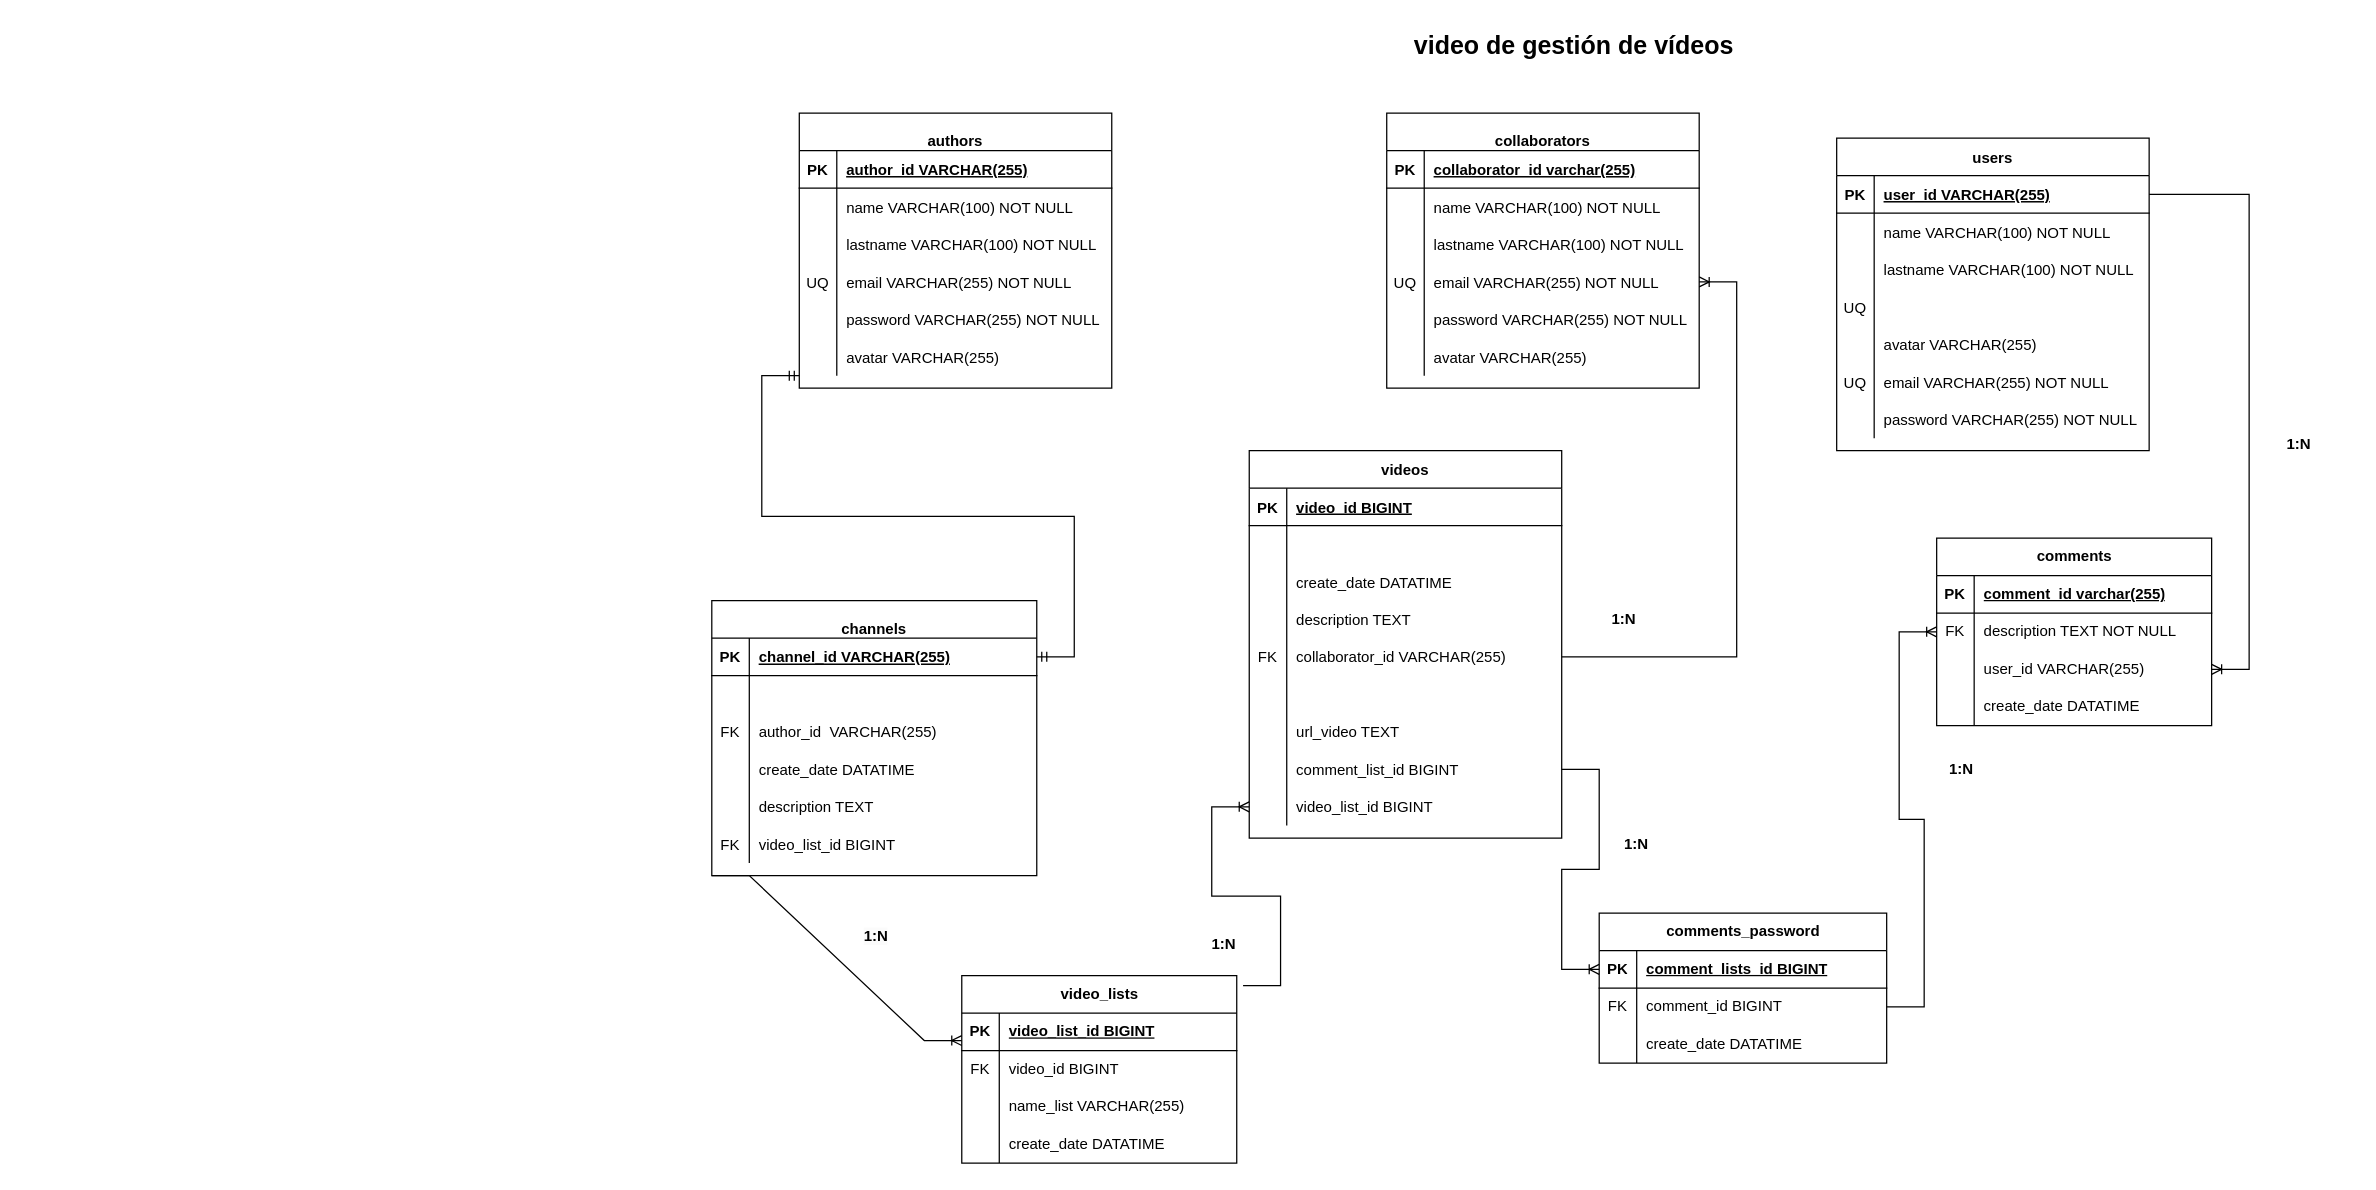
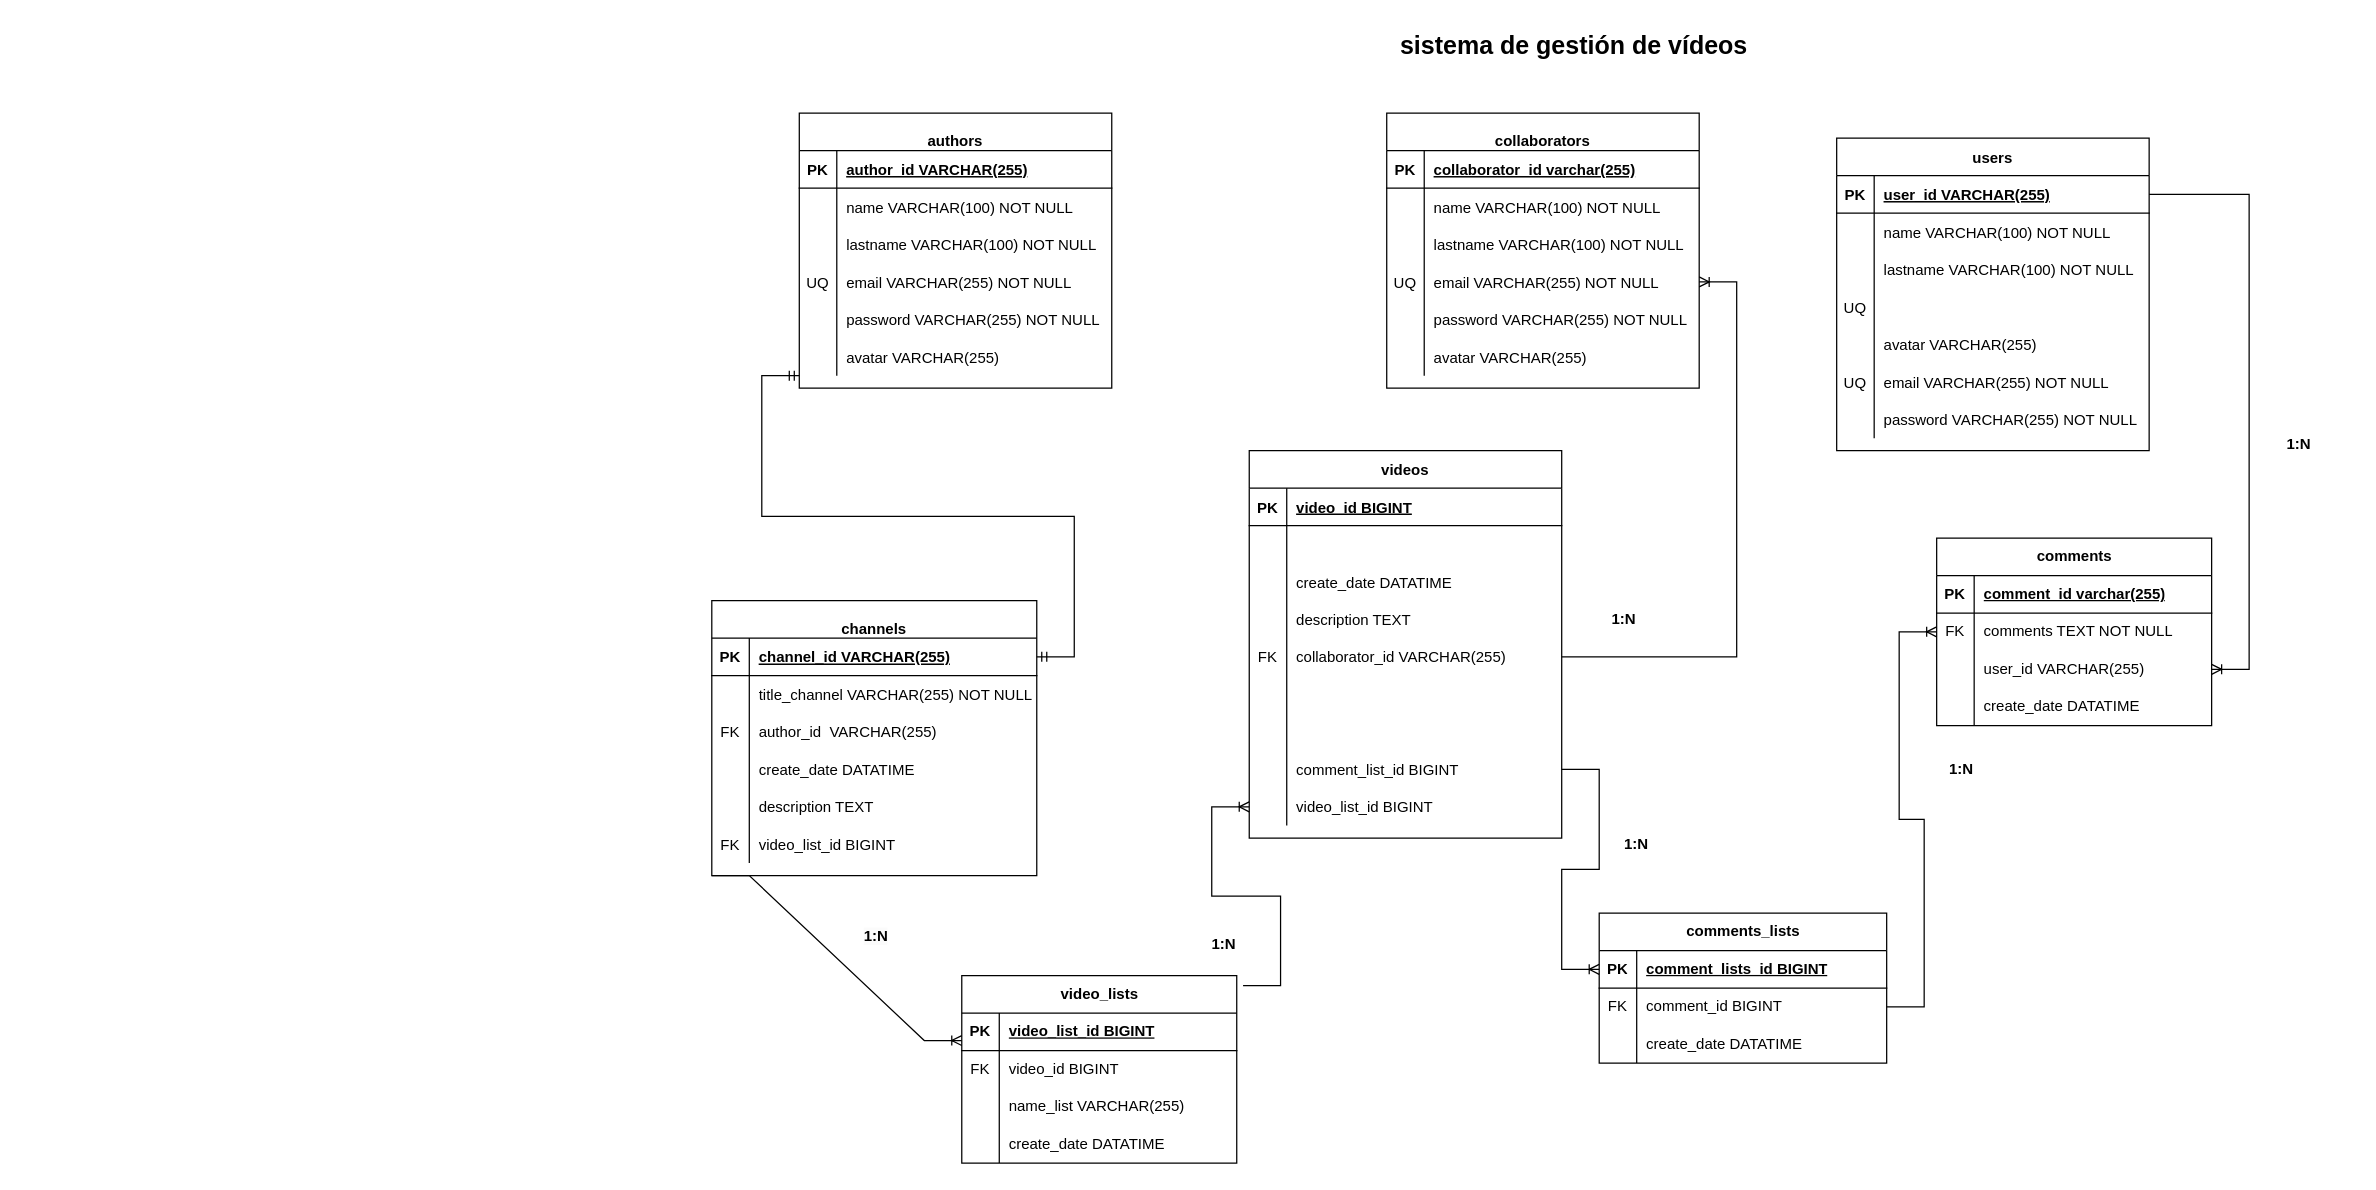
(1574, 44) -> (1574, 44)
(2080, 632) -> (2071, 632)
none -> (893, 694)
(1424, 732) -> none
(1744, 932) -> (1744, 932)
